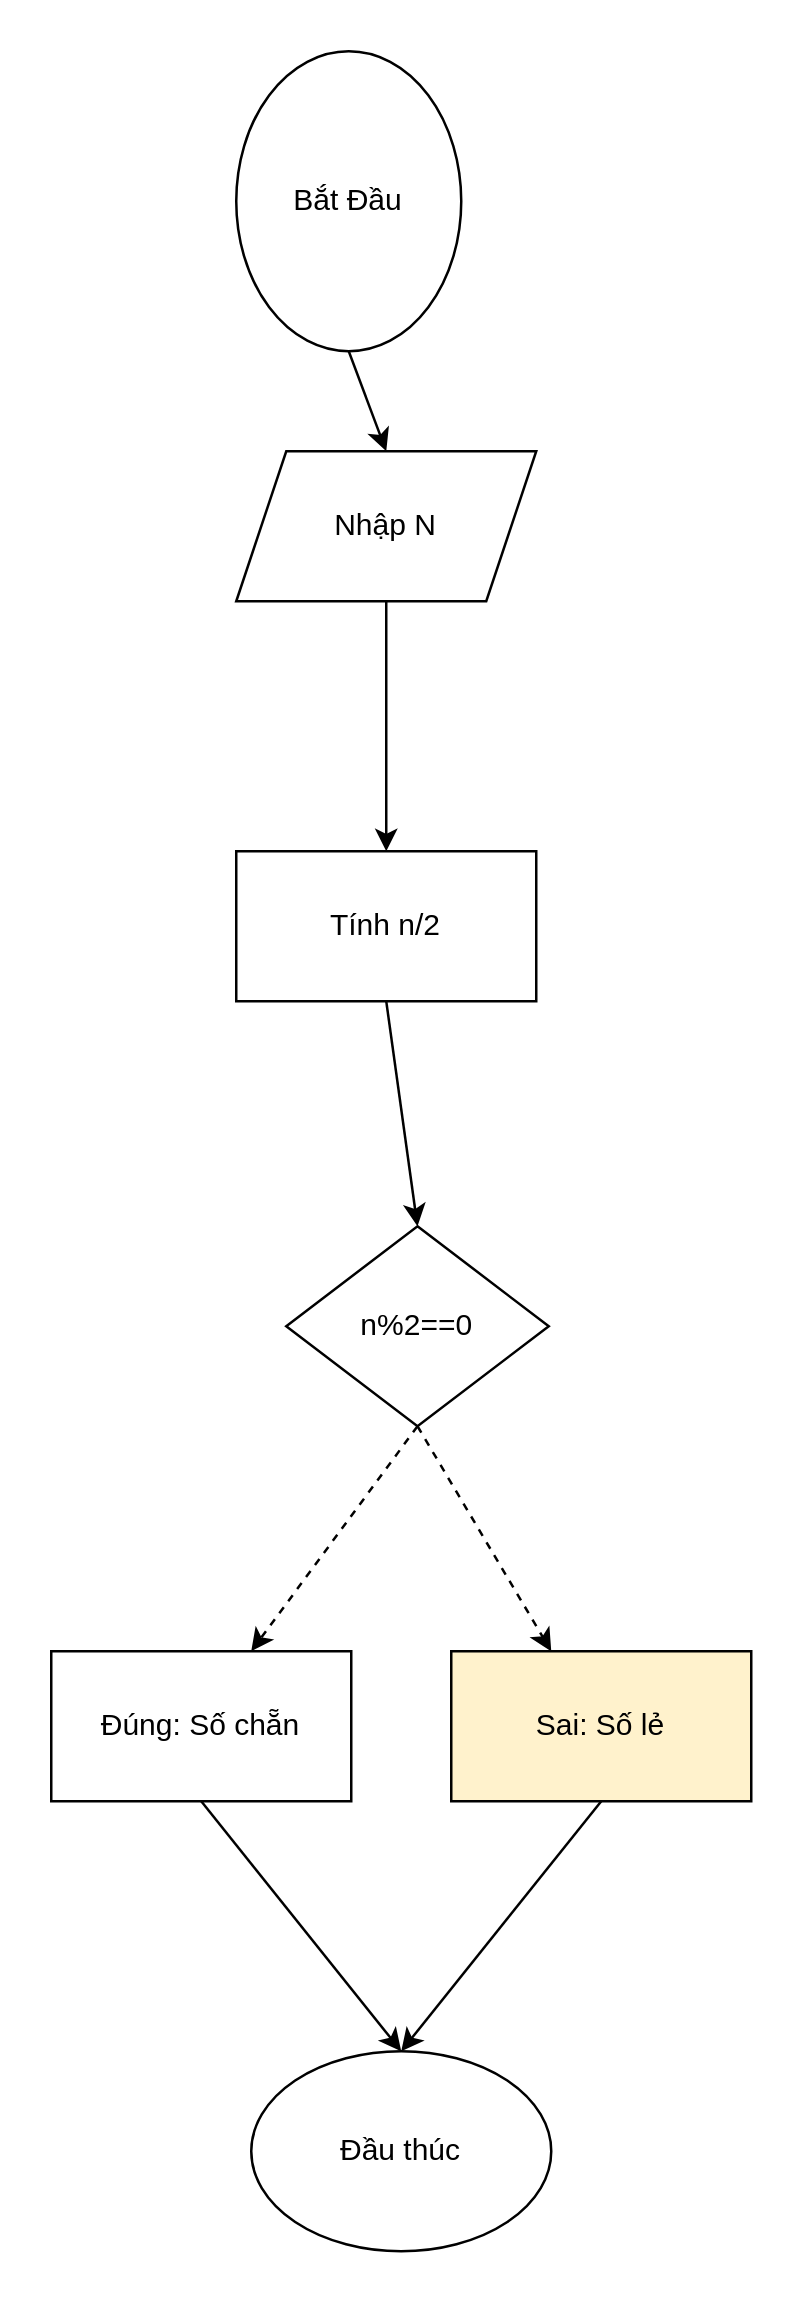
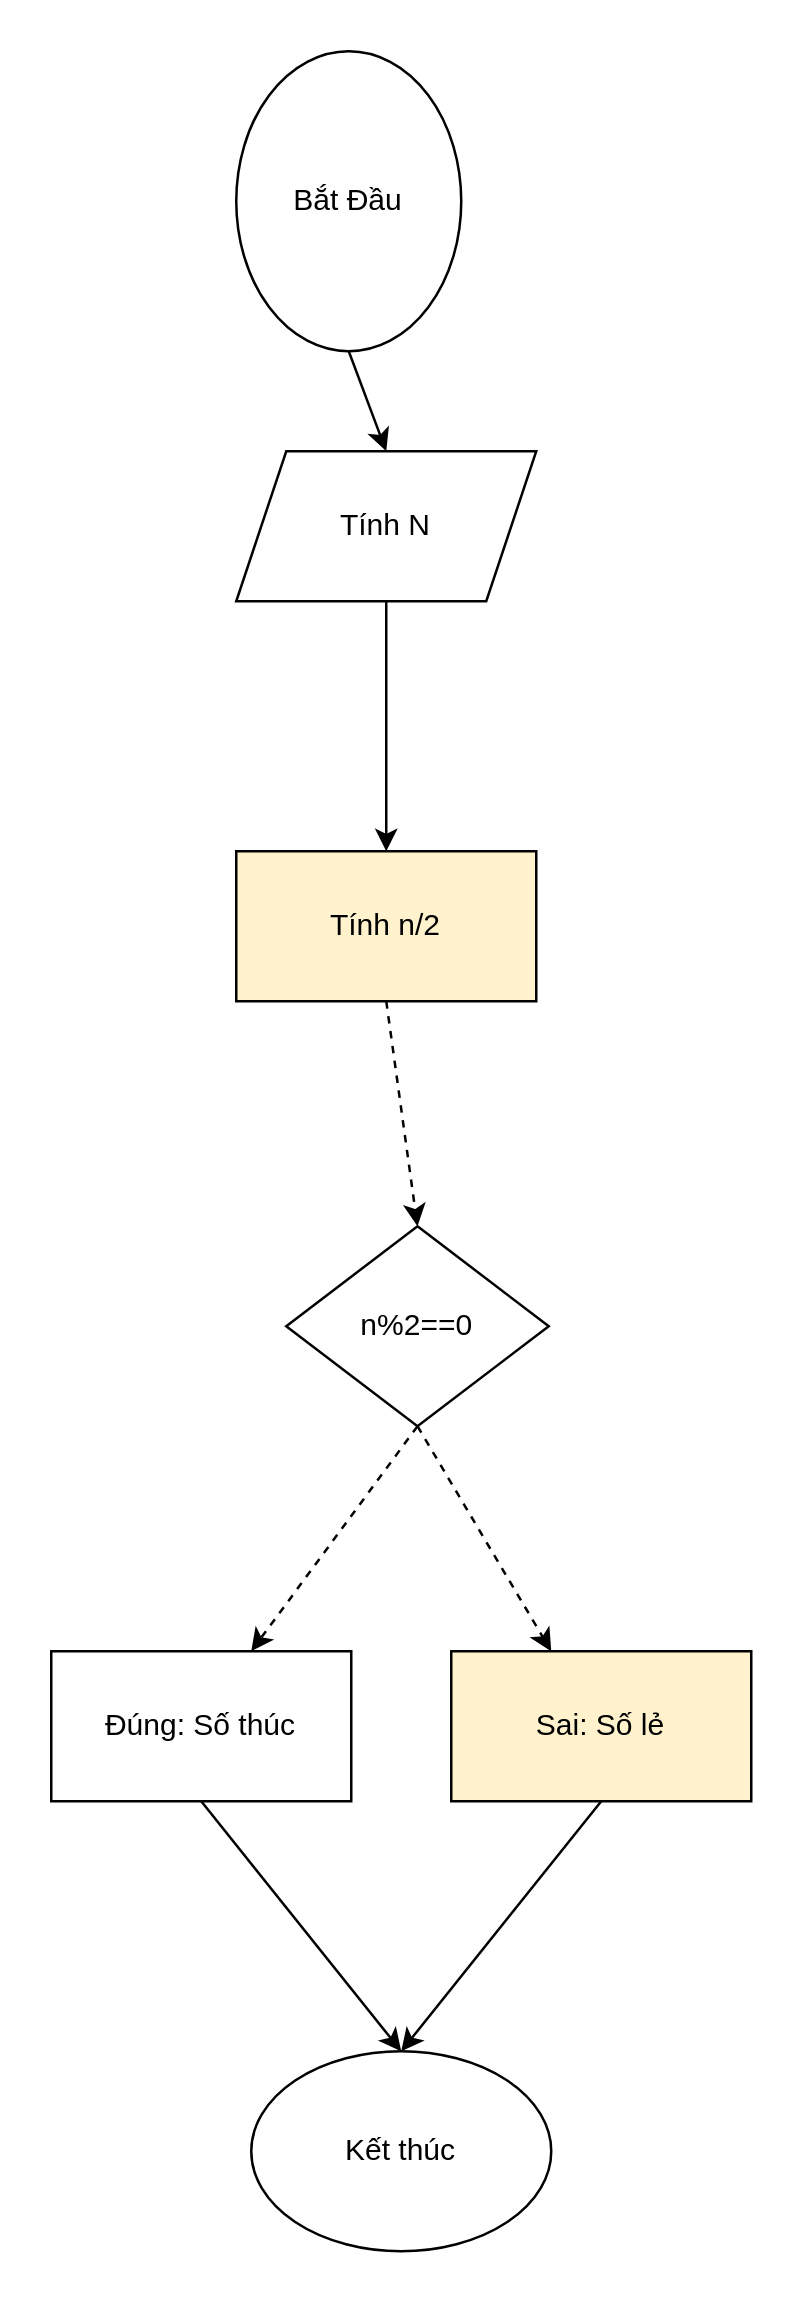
(386, 526) -> (386, 526)
(386, 926) -> (386, 926)
(401, 1106) -> (401, 1106)
(201, 1726) -> (201, 1726)
(401, 2151) -> (401, 2151)
